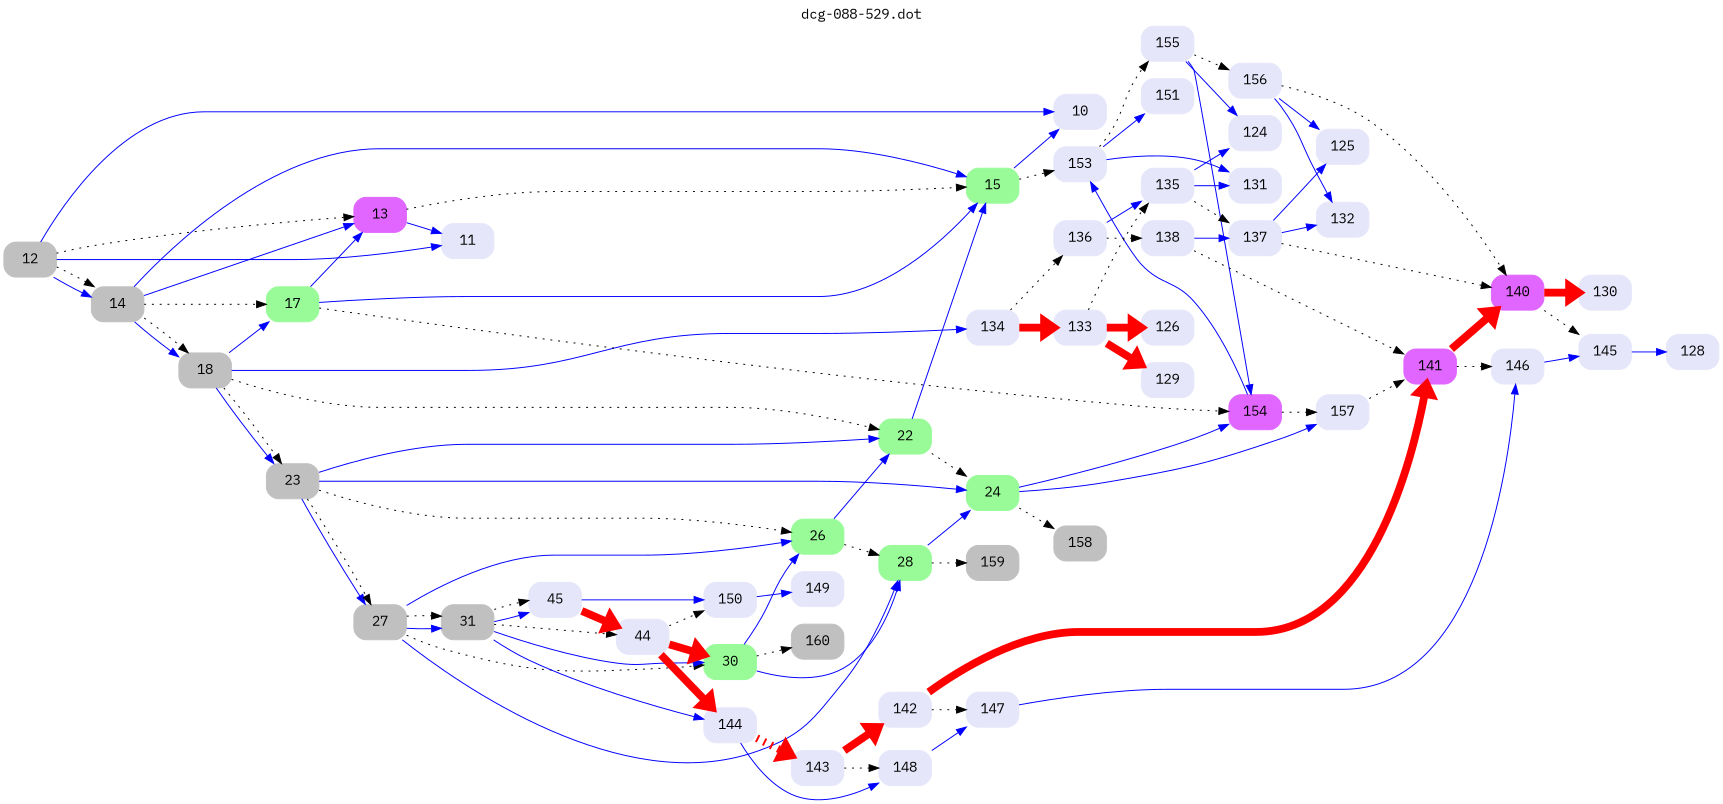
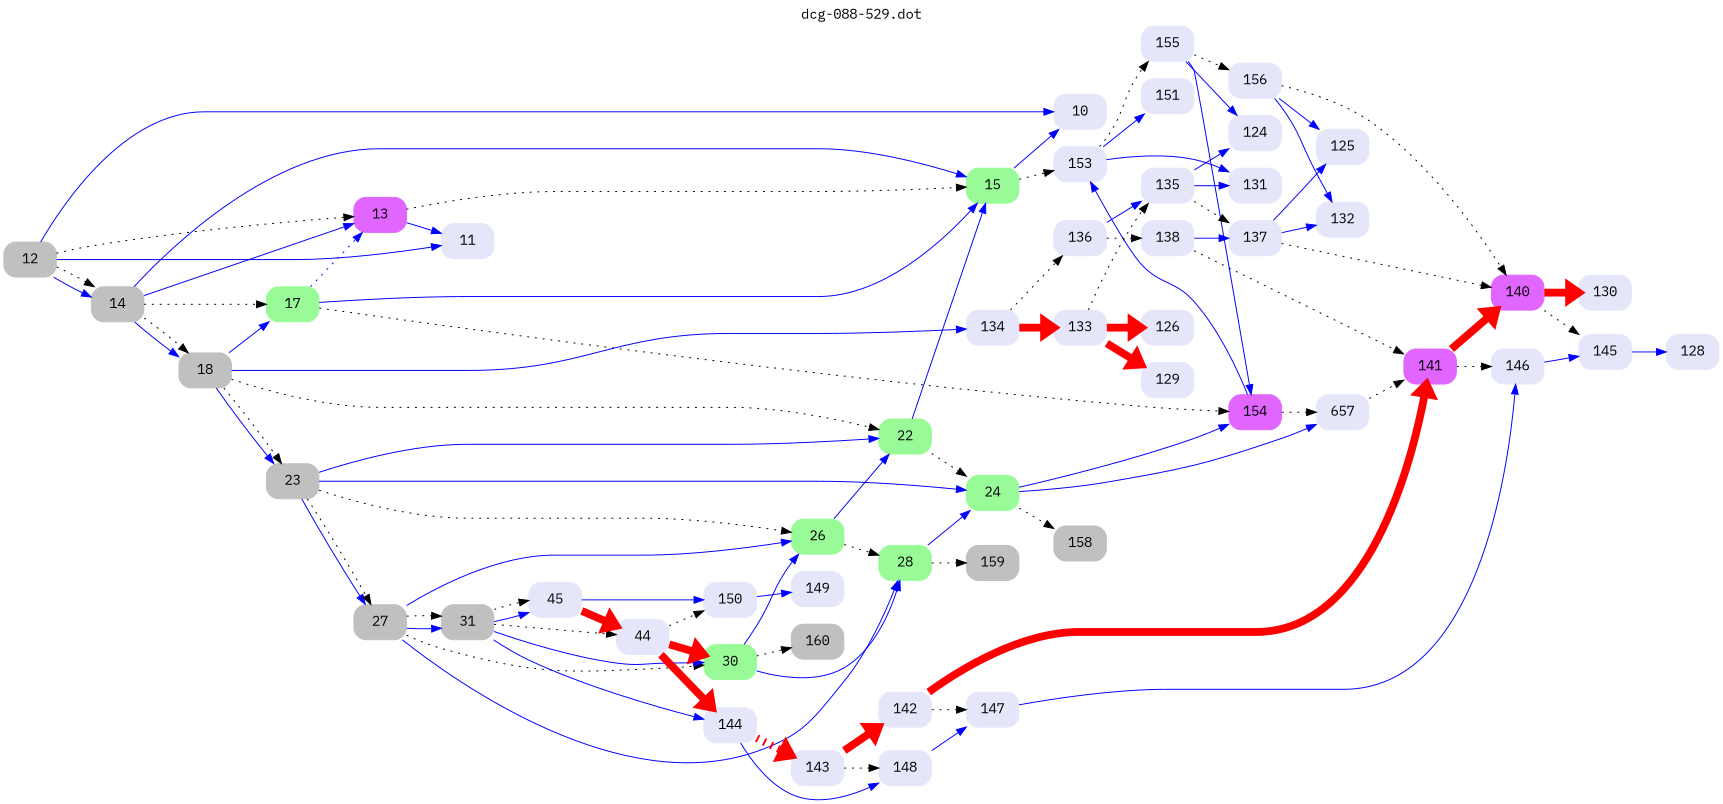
(332, 264) -> (332, 264)
(1343, 412) -> (1343, 412)
